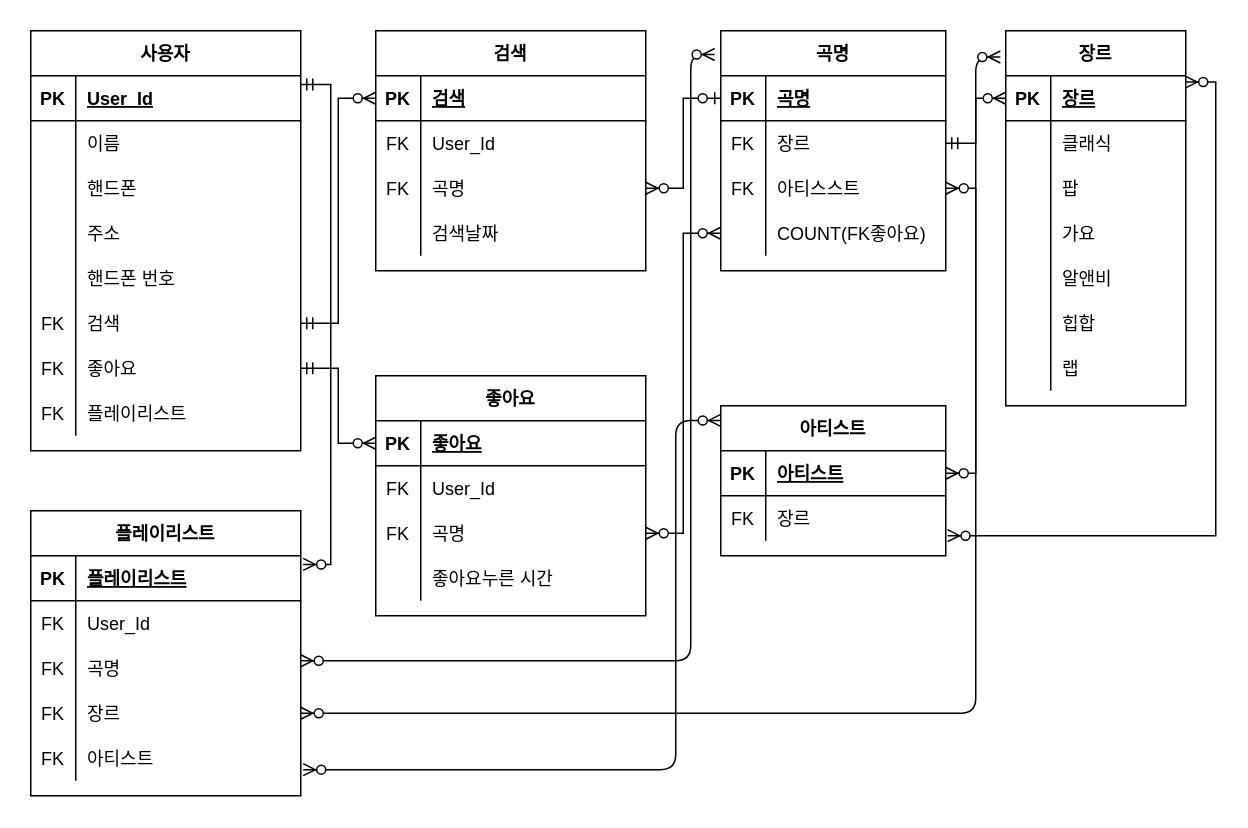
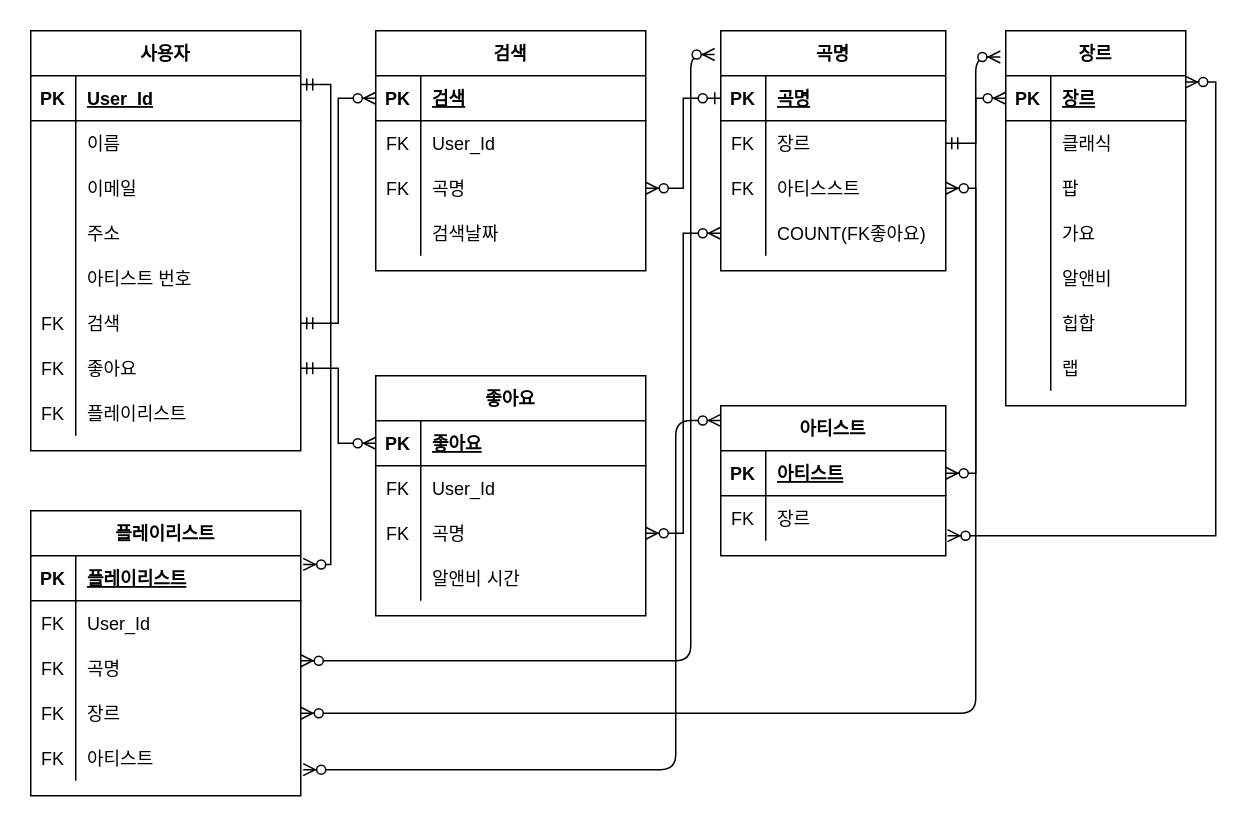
(114, 189) -> (114, 189)
(135, 279) -> (144, 279)
(498, 579) -> (480, 579)
